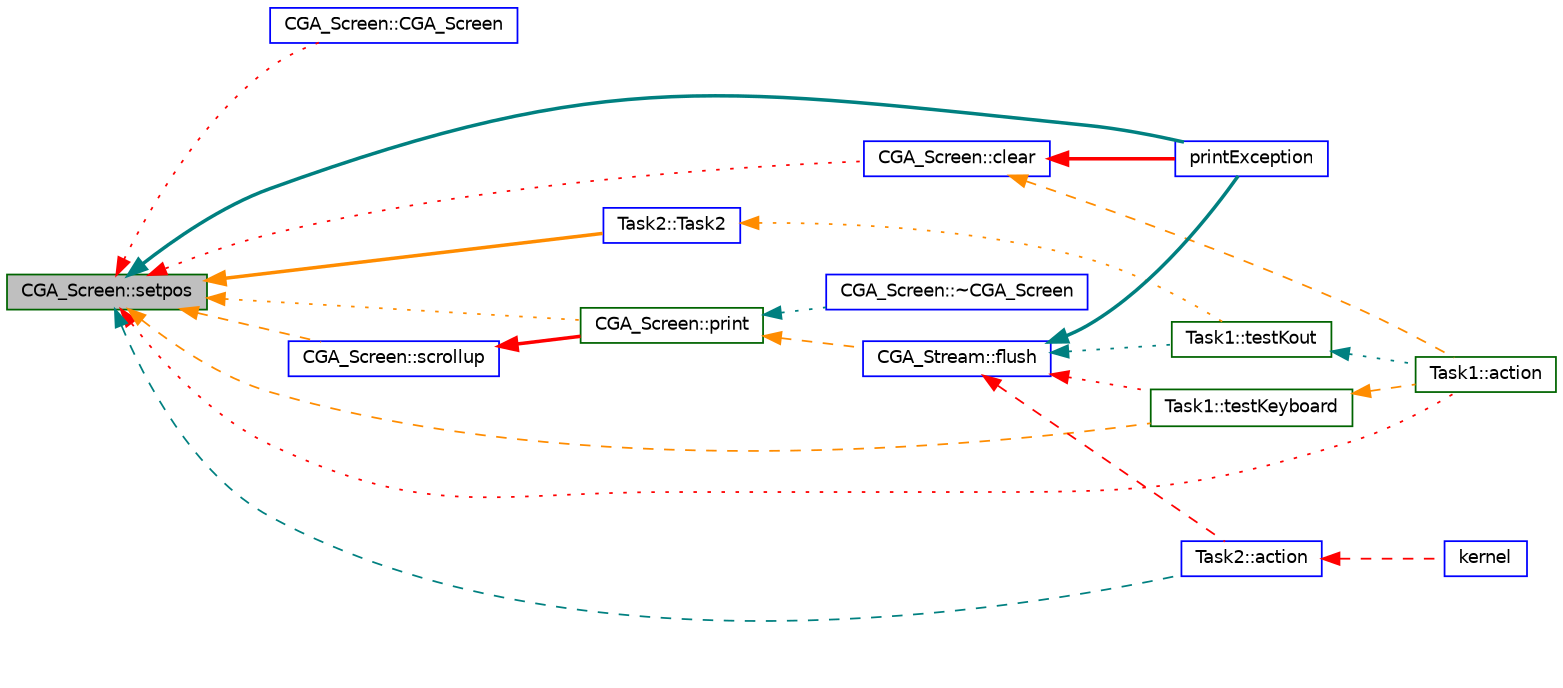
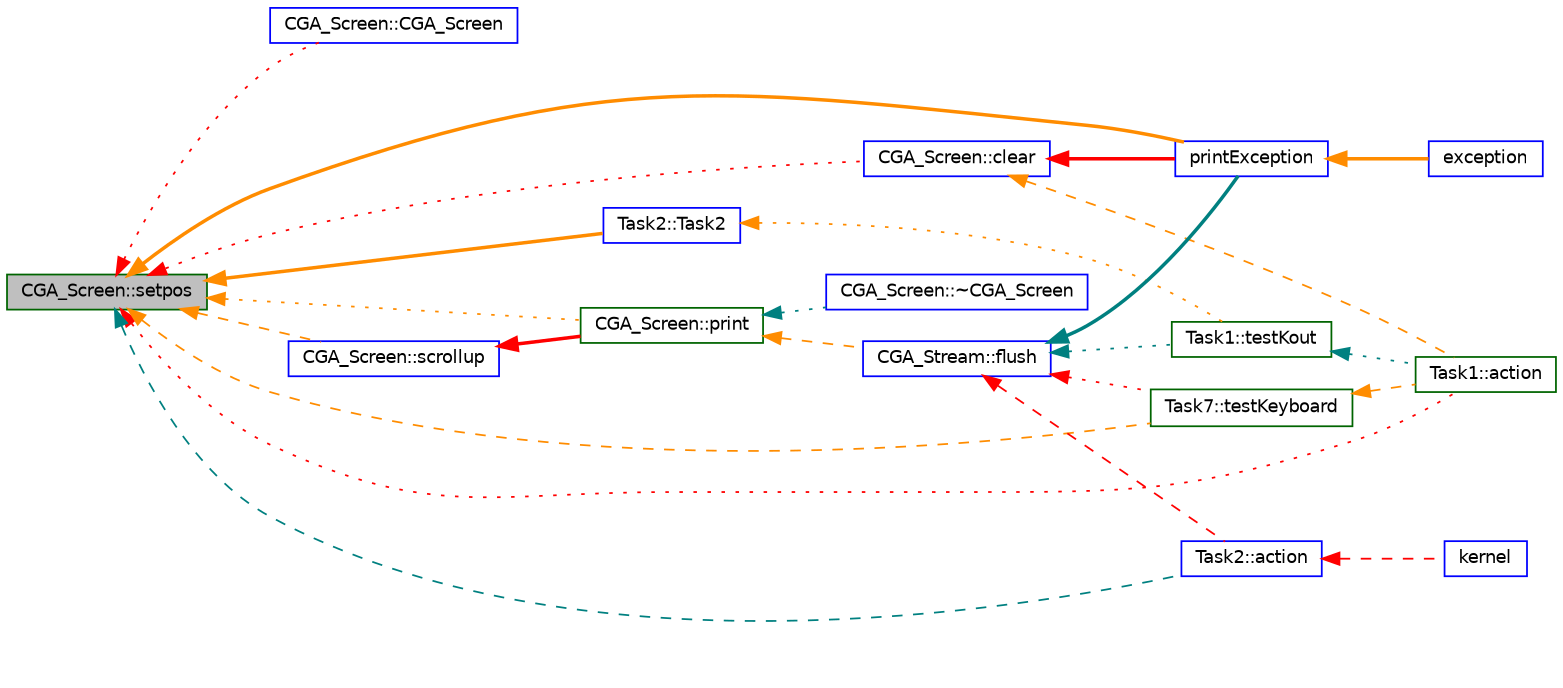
(648, 99) -> (648, 99)
none -> (1486, 159)
(1252, 408) -> (1252, 408)
